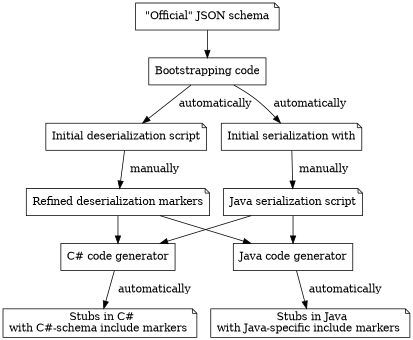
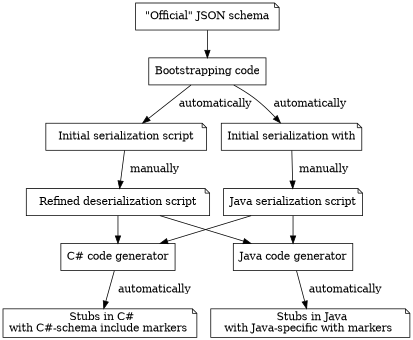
(126, 137) -> (126, 137)
(118, 202) -> (118, 202)
(310, 328) -> (310, 328)
